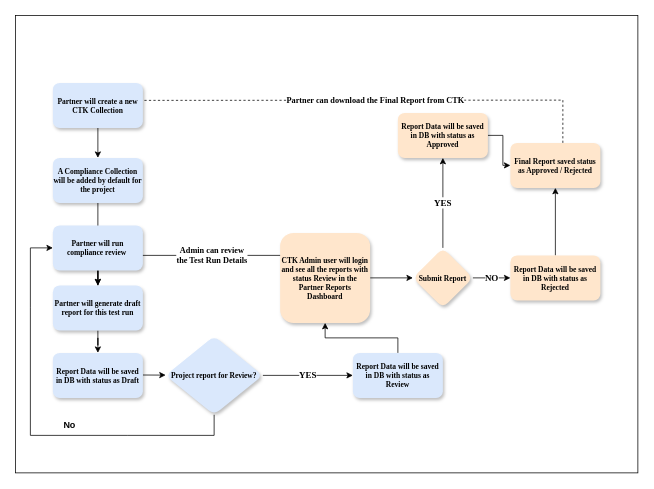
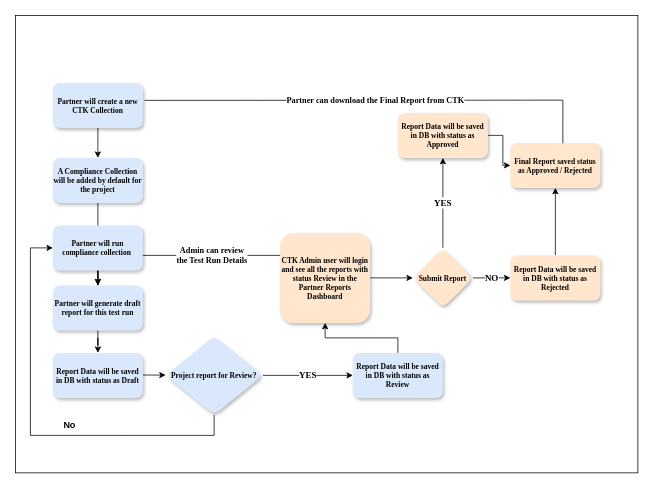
(534, 100) -> (534, 100)
(98, 248) -> (98, 248)
